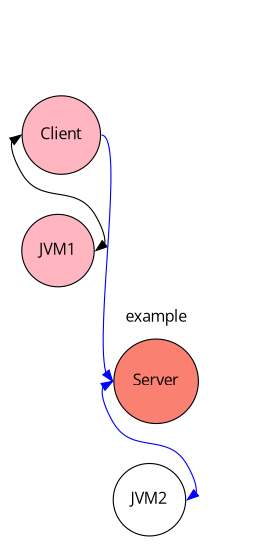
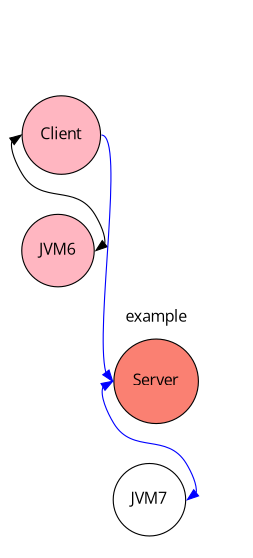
(58, 251) -> (58, 251)
(149, 500) -> (149, 500)
